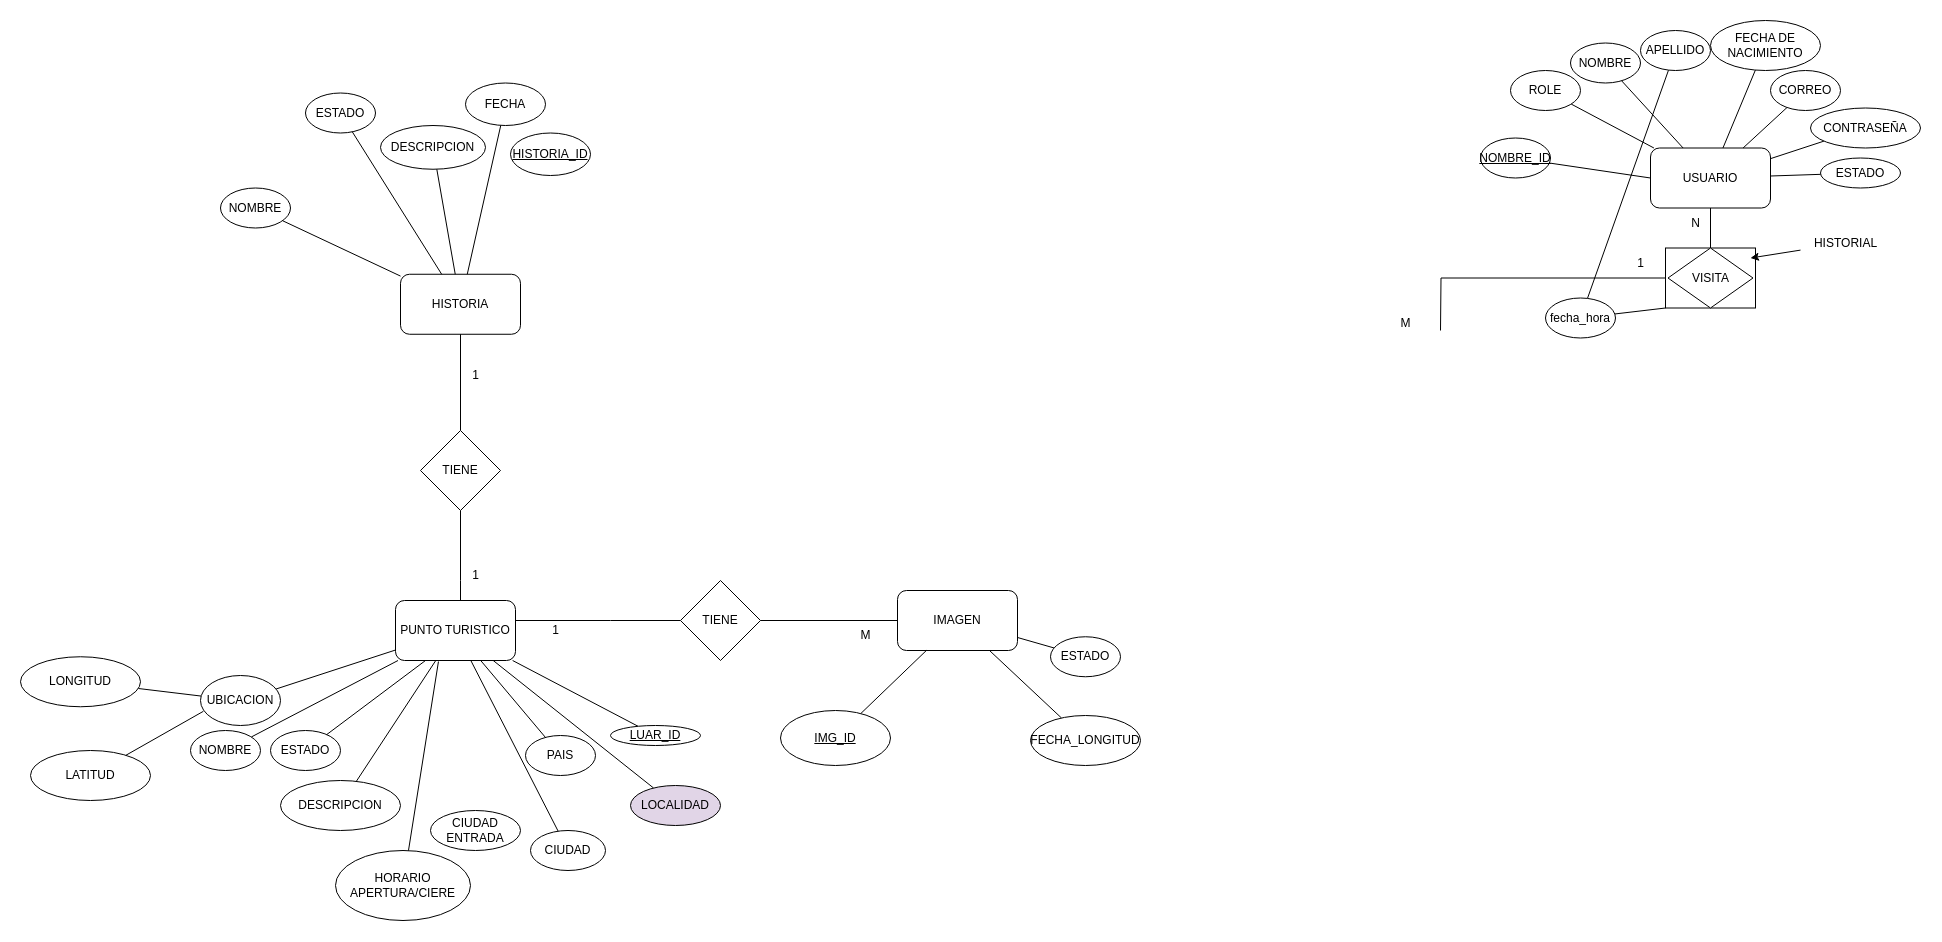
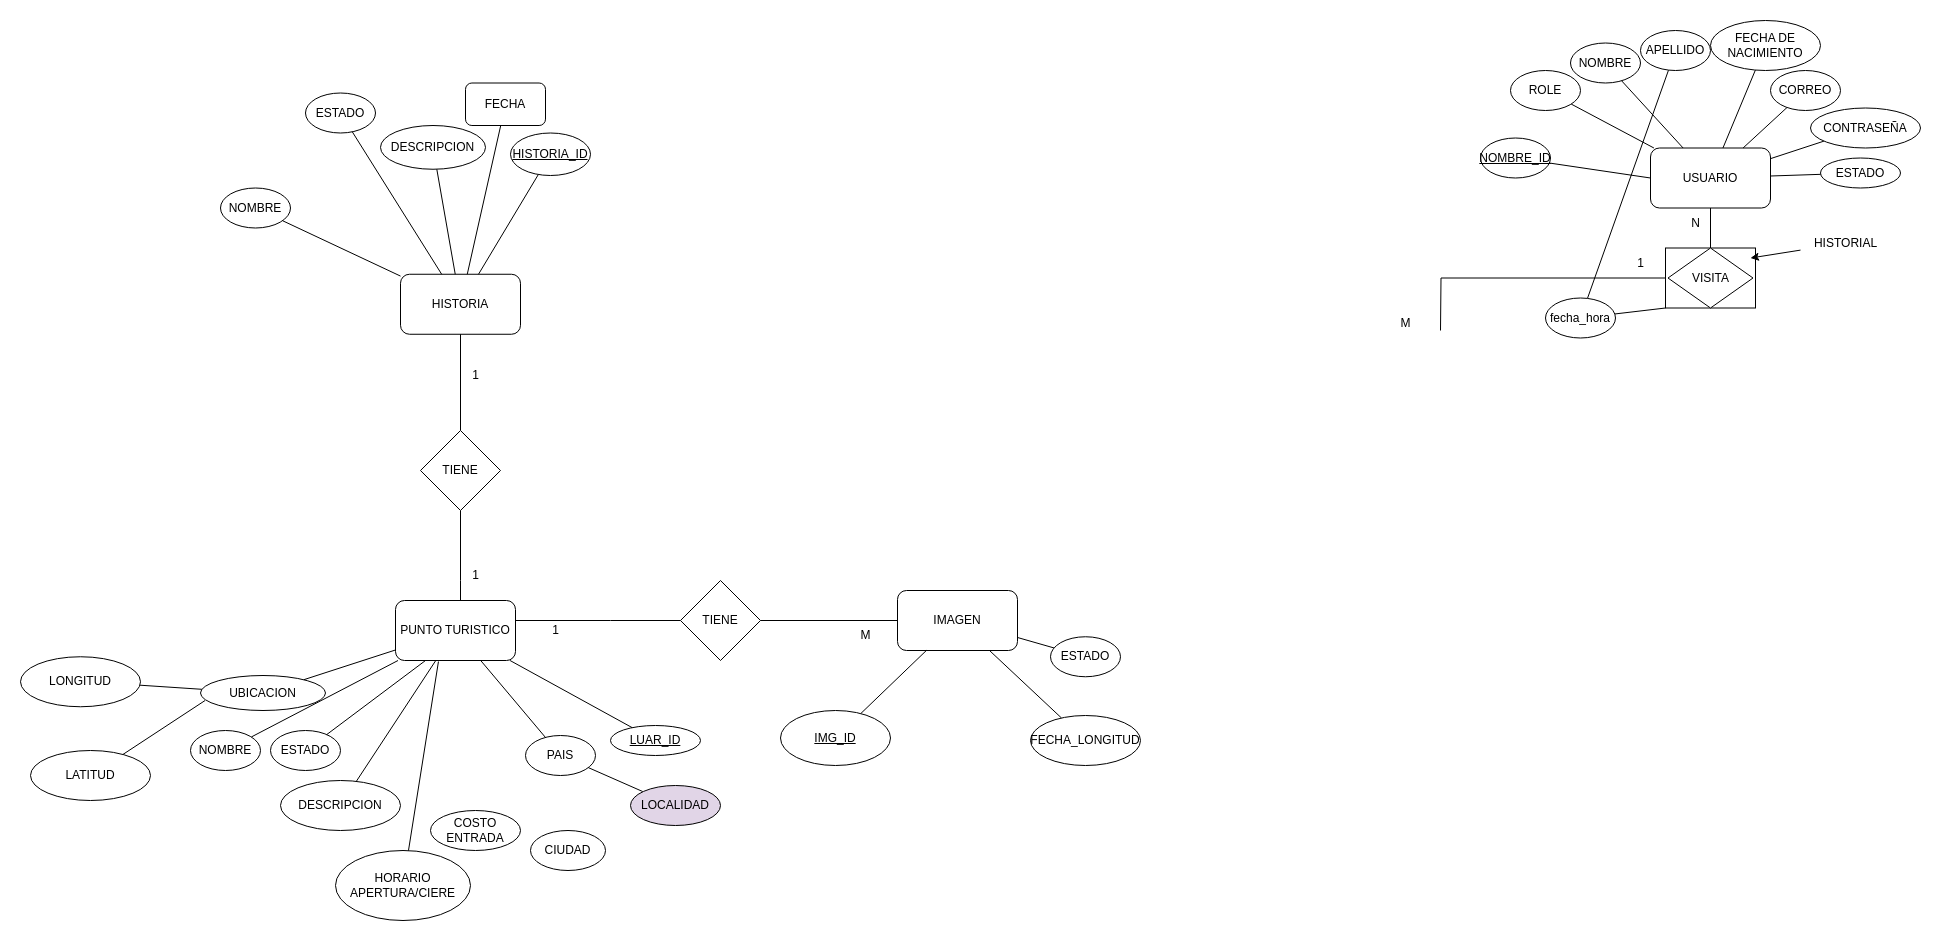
(506, 104) -> (506, 104)
none -> (508, 224)
(241, 701) -> (263, 693)
(573, 724) -> (616, 780)
(656, 736) -> (656, 741)
(515, 746) -> none
(476, 831) -> (476, 831)
